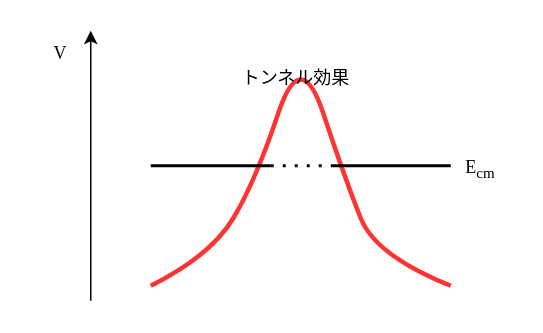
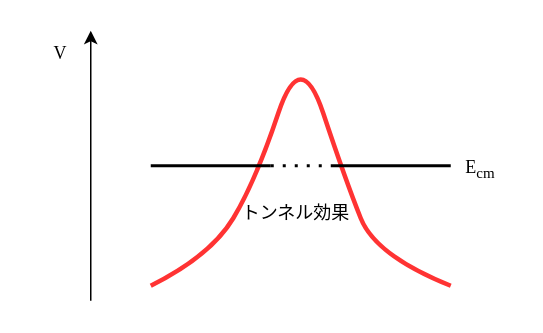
(296, 79) -> (296, 214)
